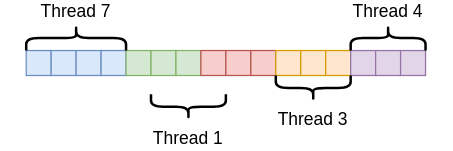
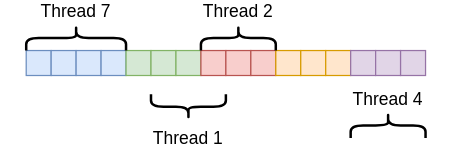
none -> (238, 38)
(388, 38) -> (388, 126)
(313, 88) -> none
